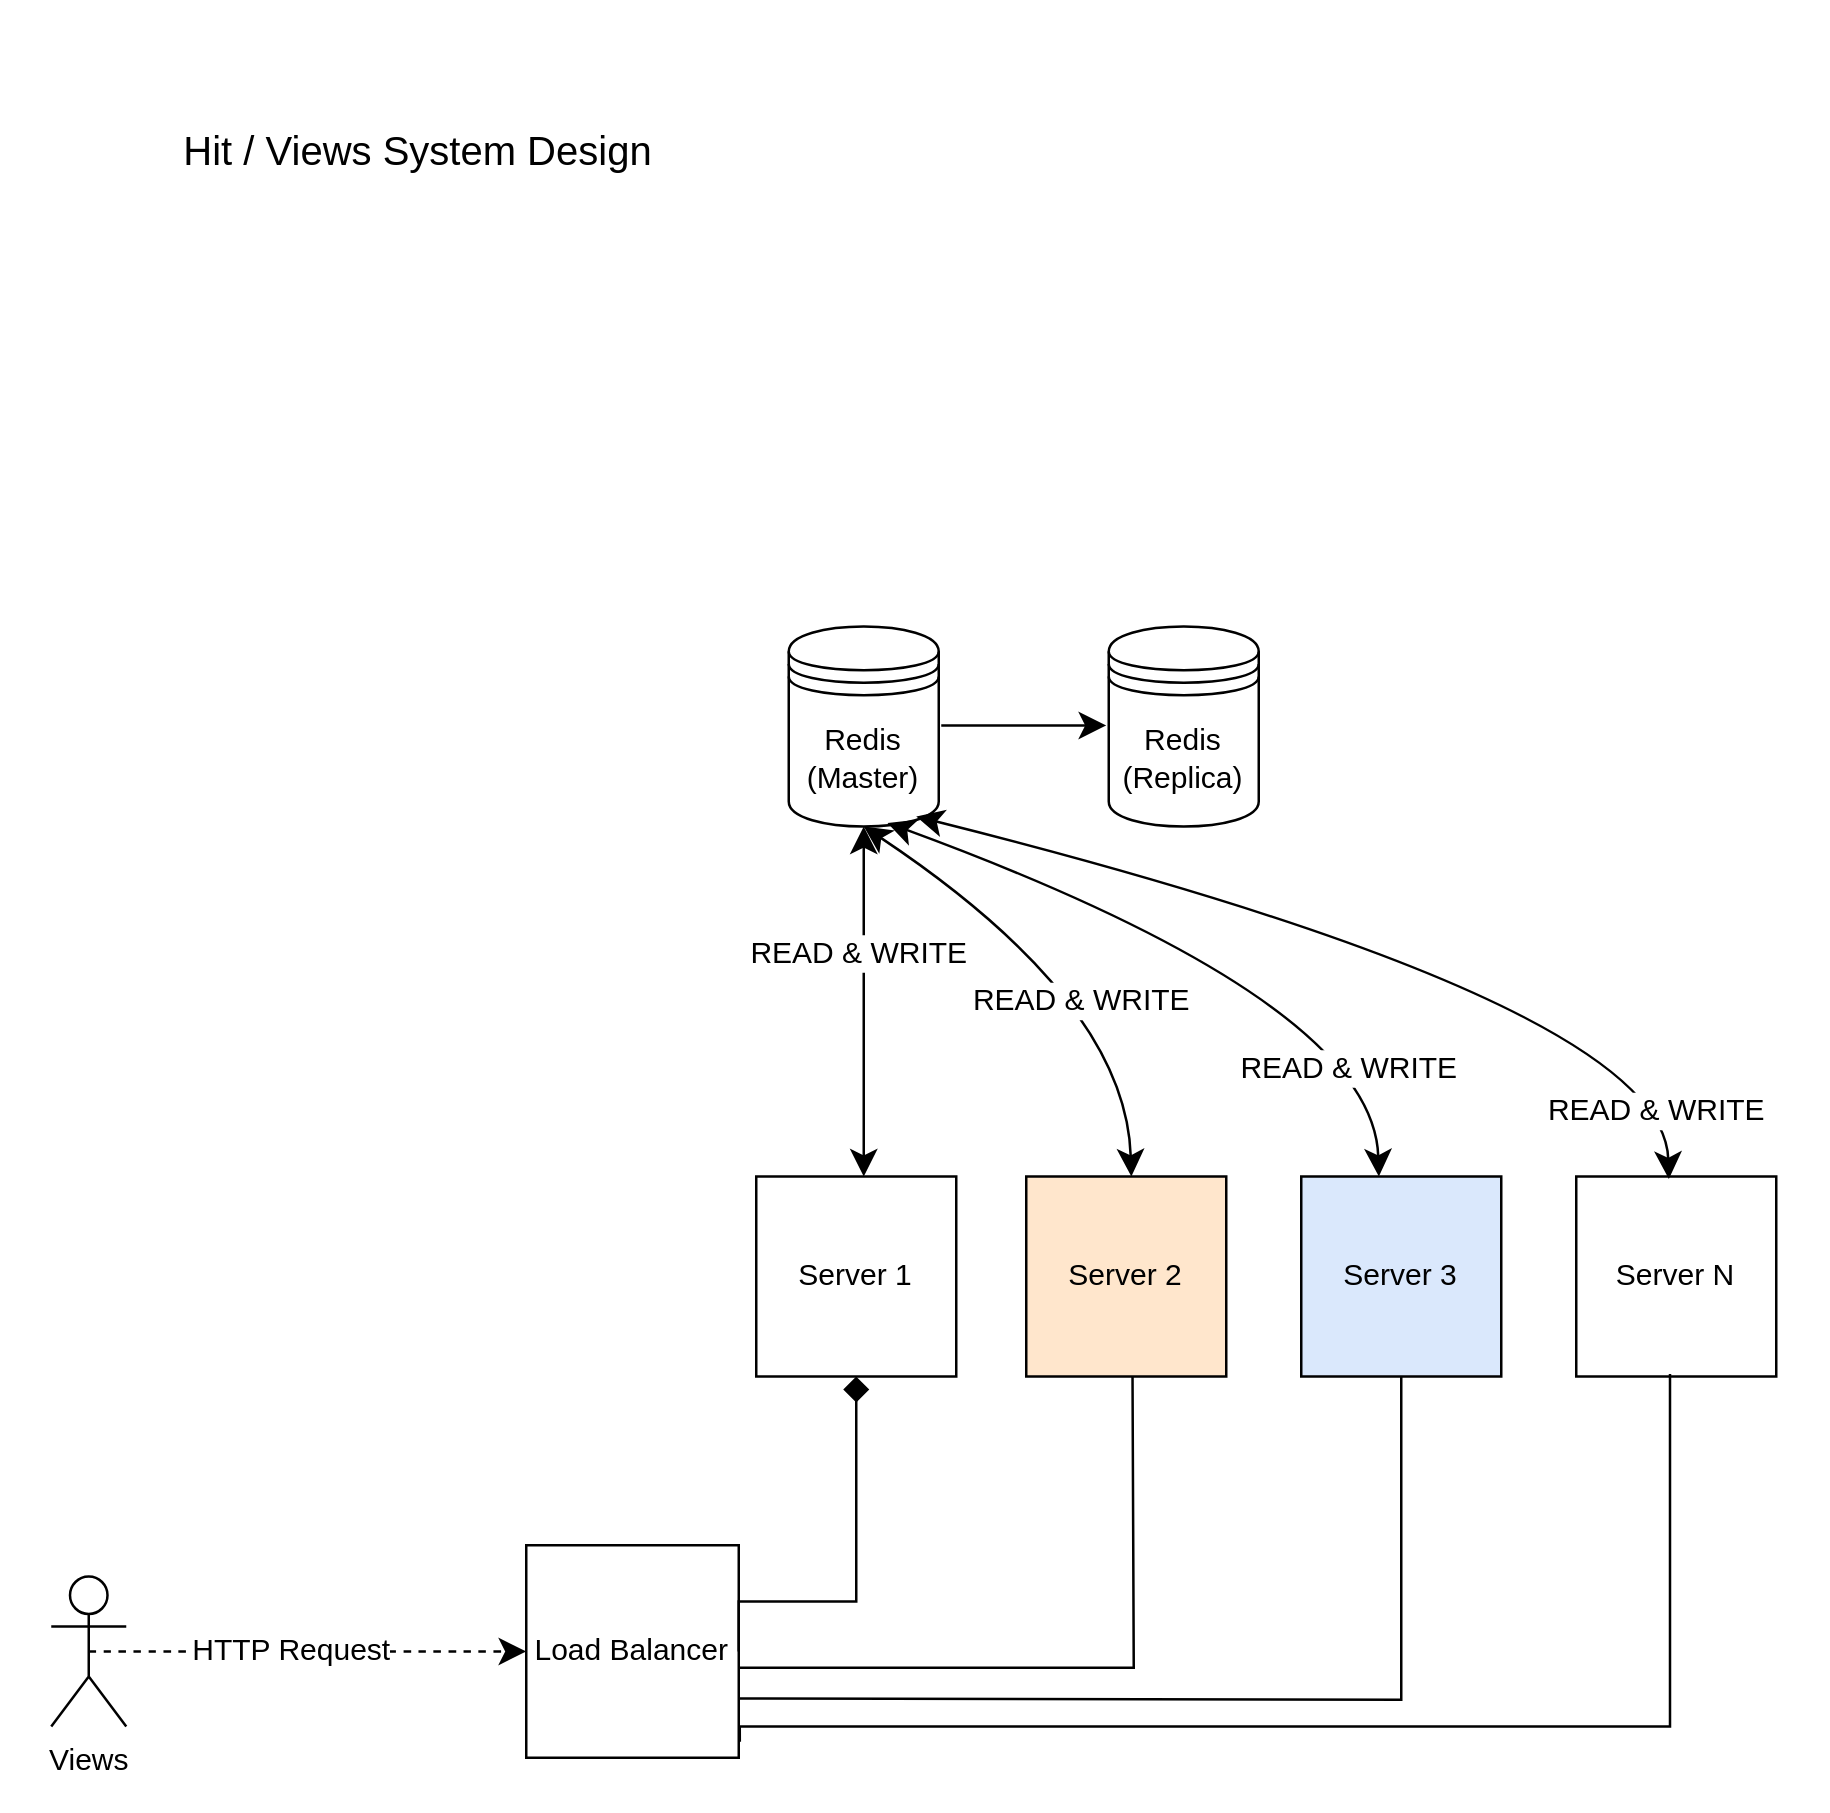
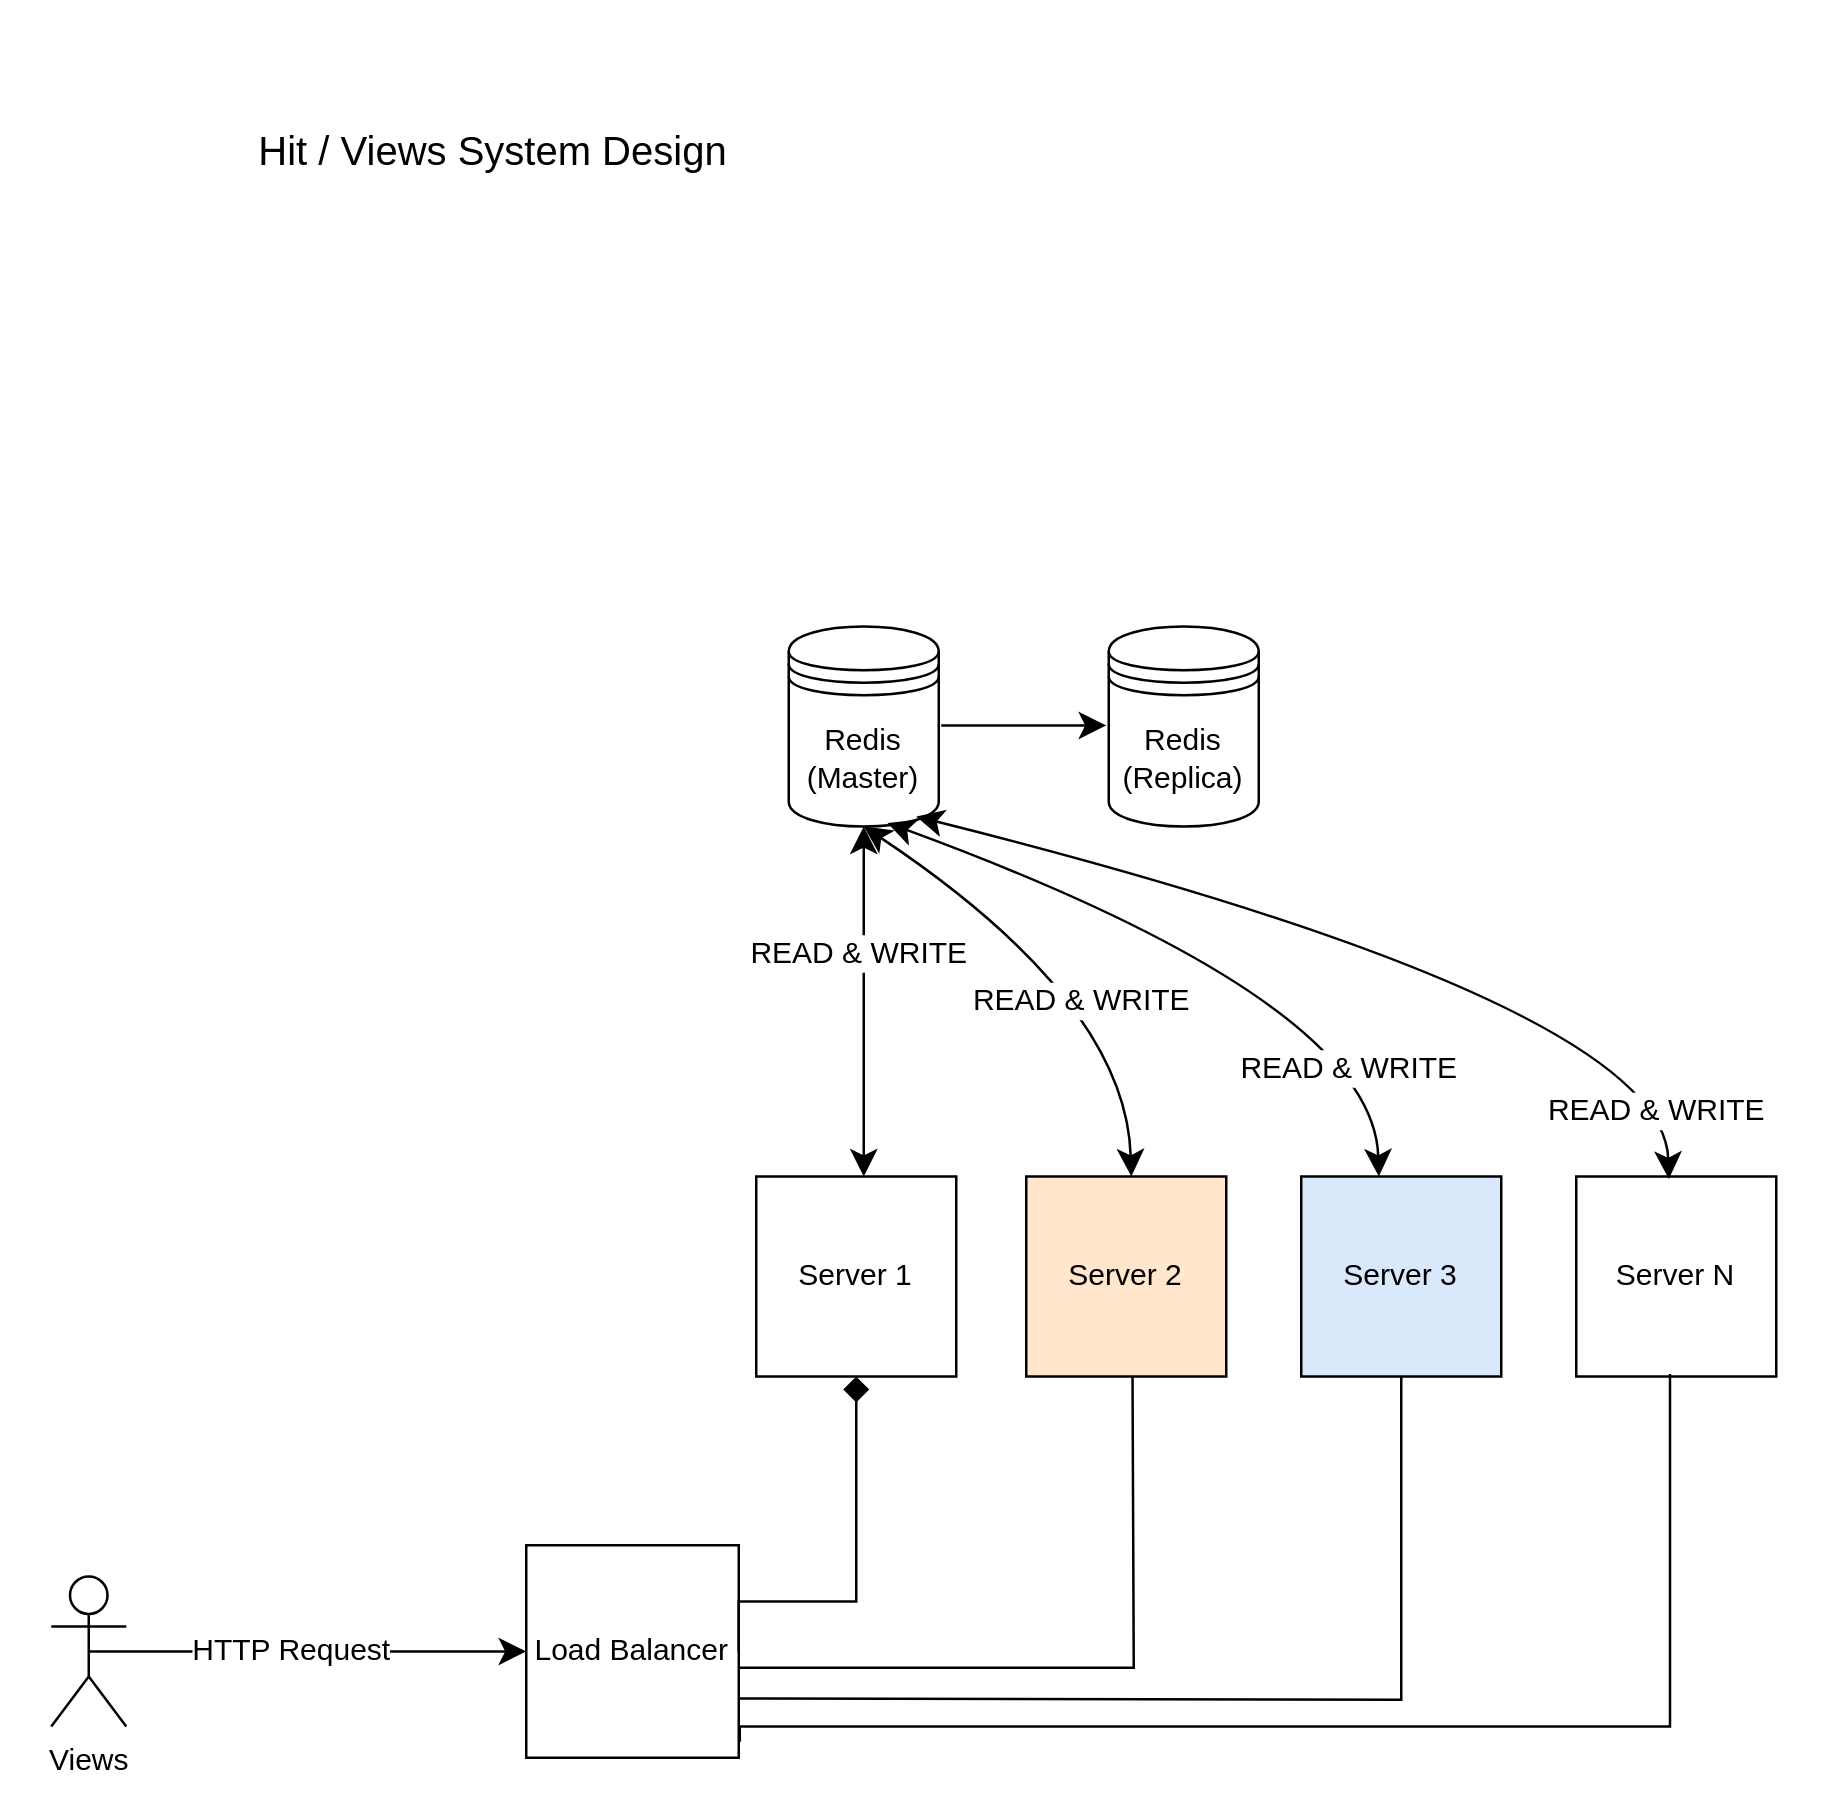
(419, 151) -> (494, 151)
(449, 1651) -> (449, 1651)
